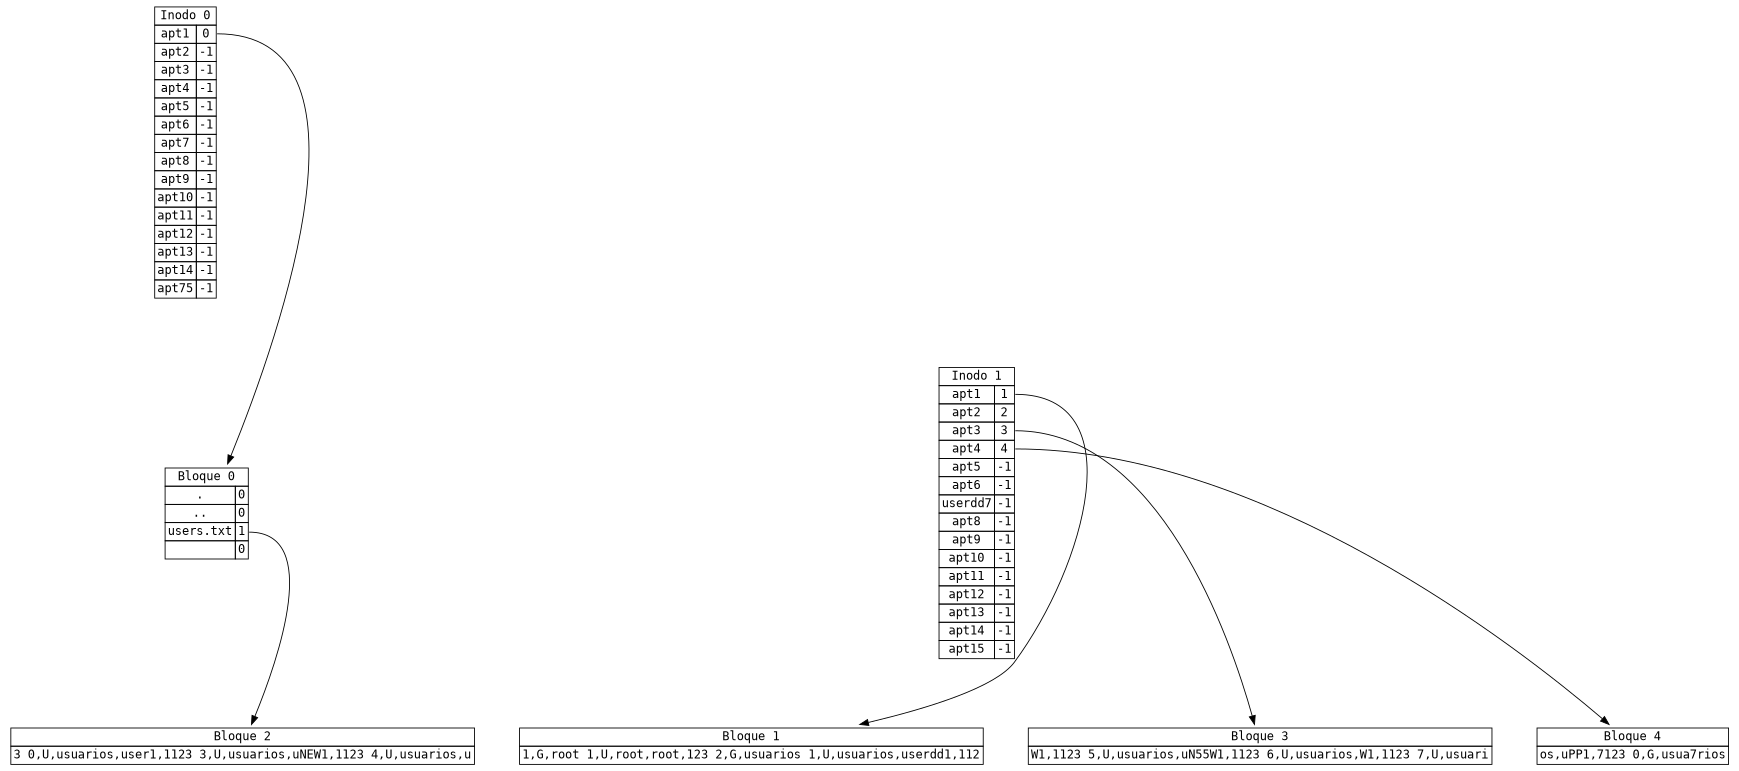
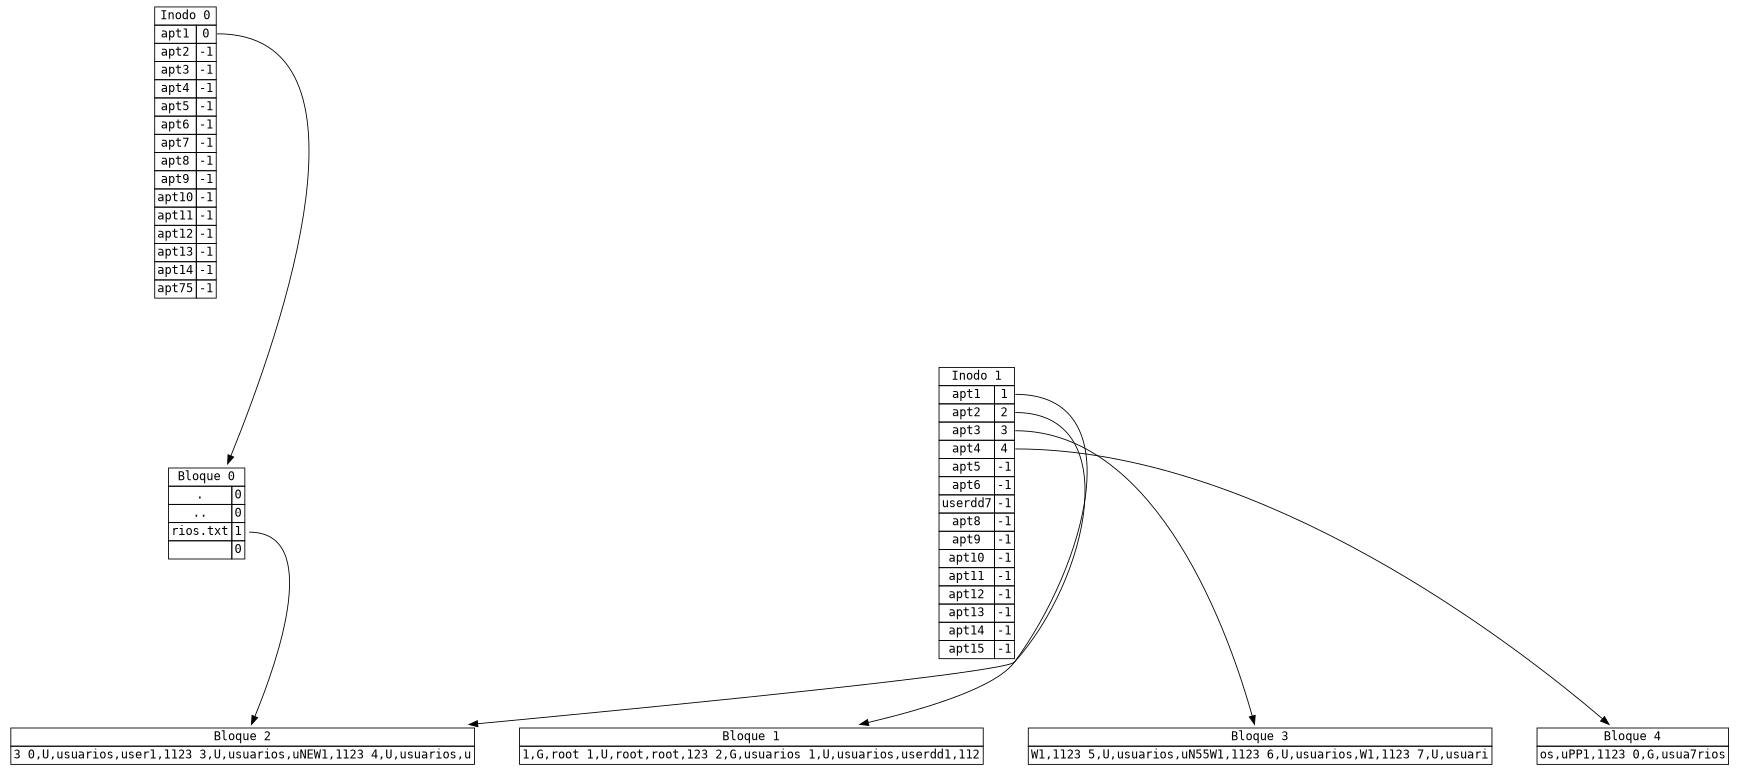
(200, 531) -> (200, 531)
none -> (899, 681)
(1633, 755) -> (1633, 755)
